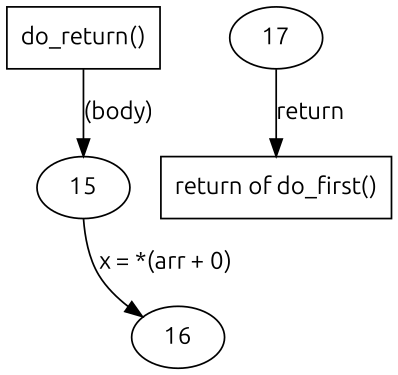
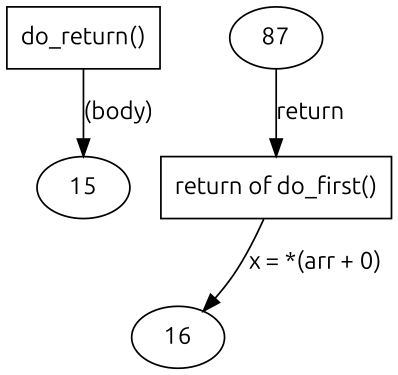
(276, 38) -> (276, 38)
(95, 268) -> (243, 260)
